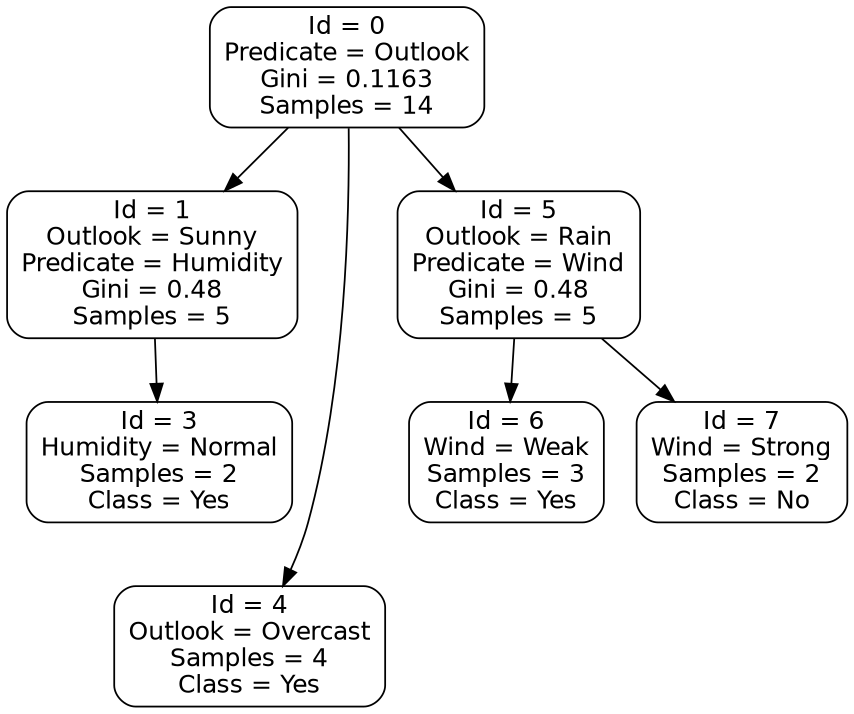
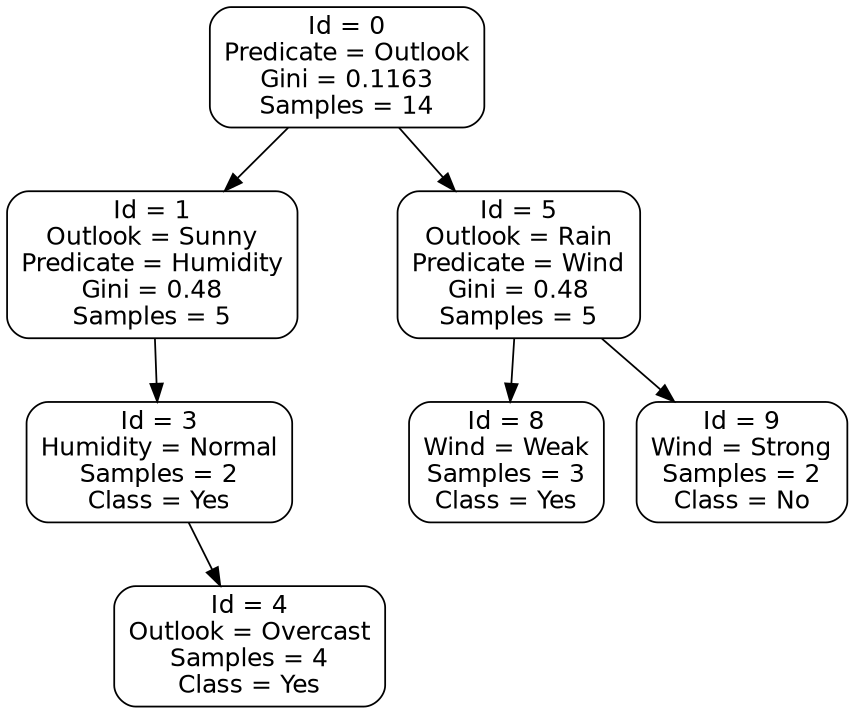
(338, 352) -> (200, 546)
(506, 462) -> (506, 462)
(742, 462) -> (742, 462)
